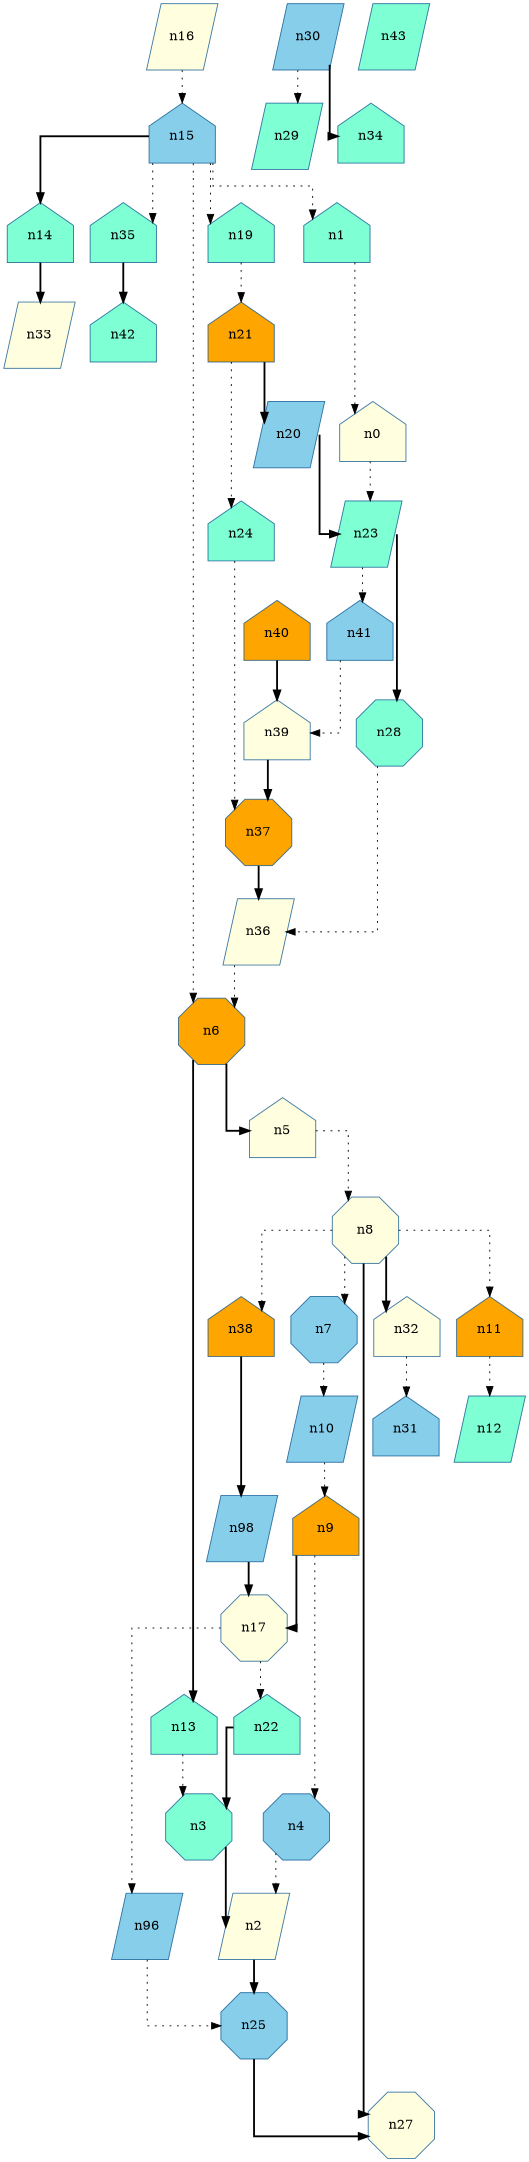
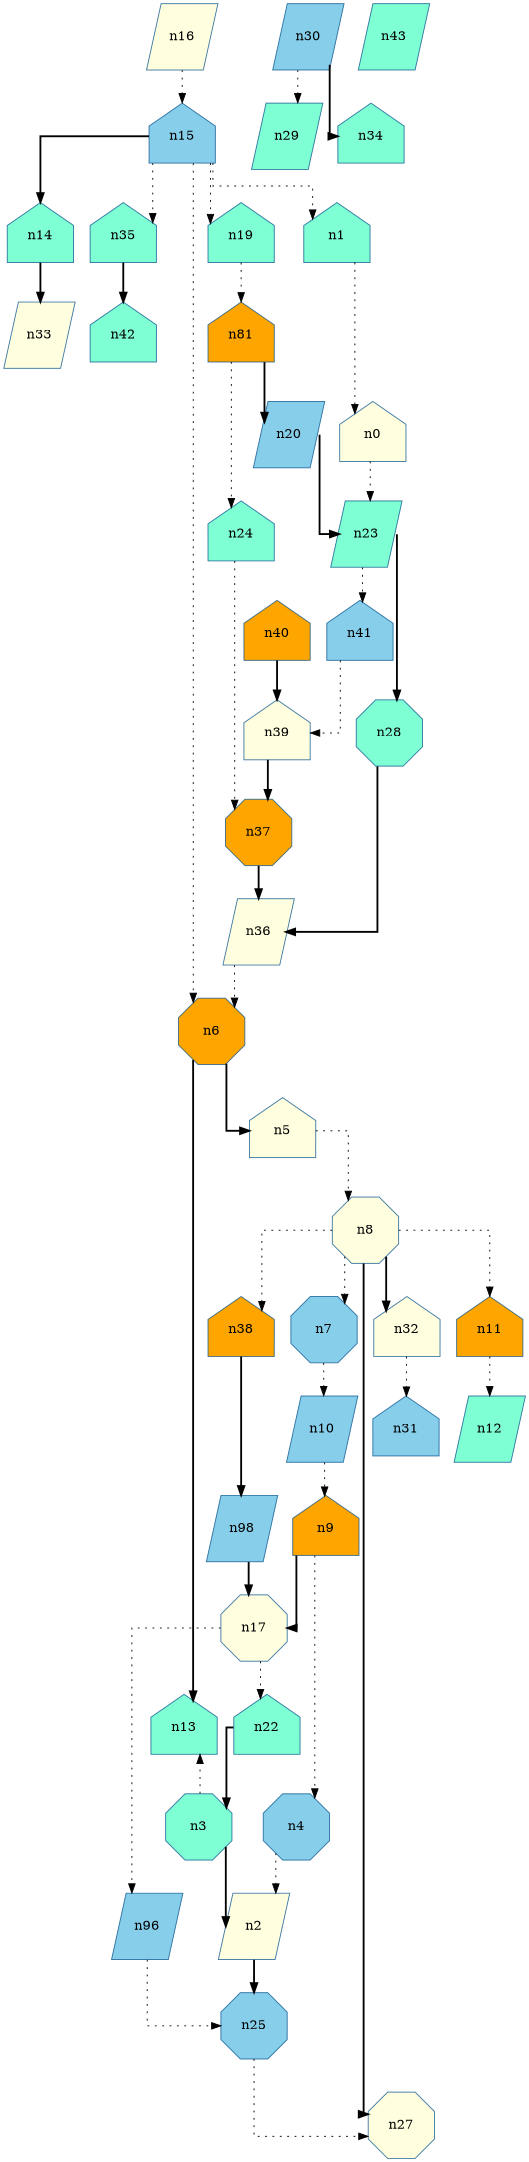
(241, 335) -> (241, 335)
(377, 890) -> (377, 890)
(183, 1770) -> (200, 1779)
(268, 2136) -> (268, 2136)
